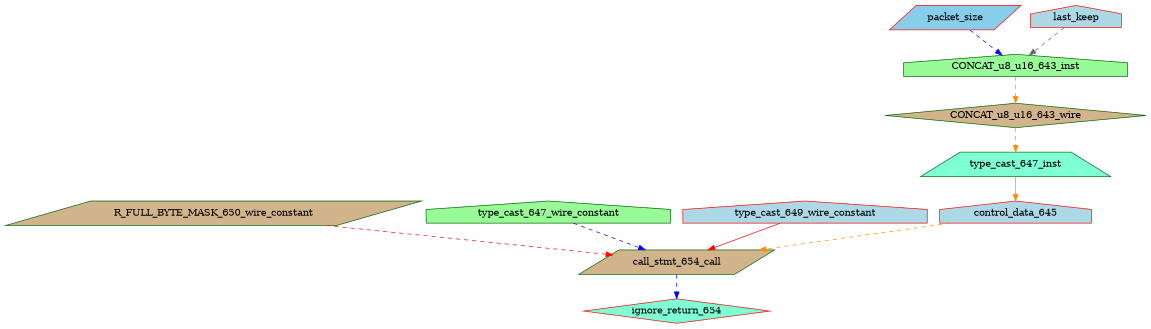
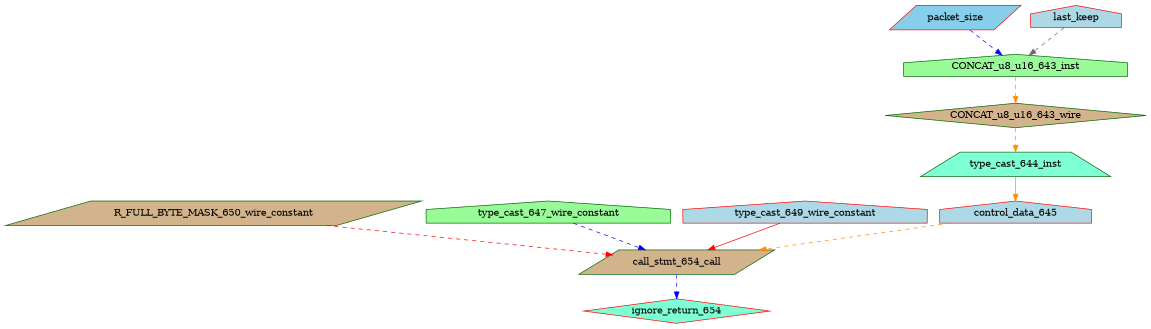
(1016, 164) -> (1016, 164)
